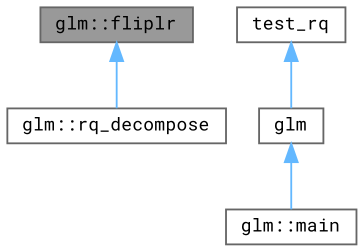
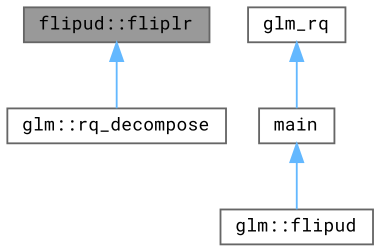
(117, 25) -> (117, 25)
(291, 25) -> (297, 25)
(291, 126) -> (297, 126)
(291, 227) -> (297, 227)
